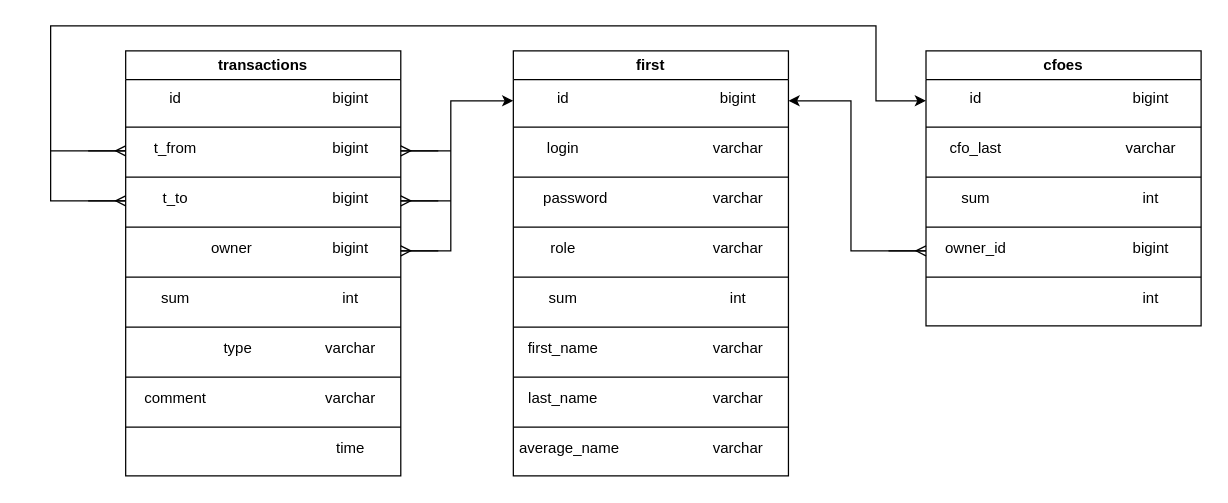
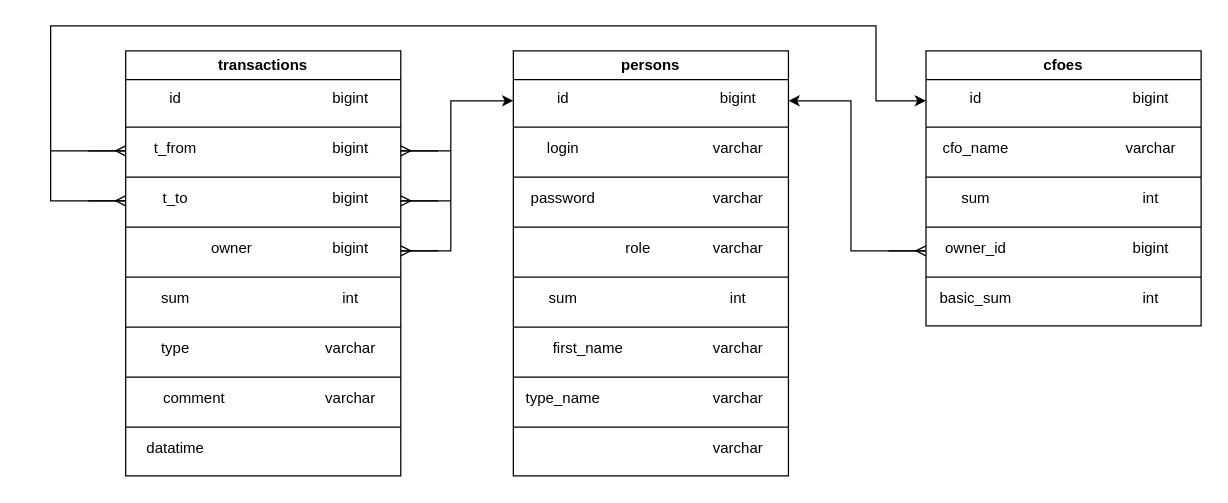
(651, 66) -> (651, 66)
(976, 157) -> (976, 157)
(576, 207) -> (563, 207)
(563, 257) -> (638, 257)
none -> (976, 307)
(238, 357) -> (176, 357)
(563, 357) -> (588, 357)
(176, 407) -> (194, 407)
(563, 407) -> (563, 407)
none -> (176, 457)
(351, 457) -> none
(569, 457) -> none
